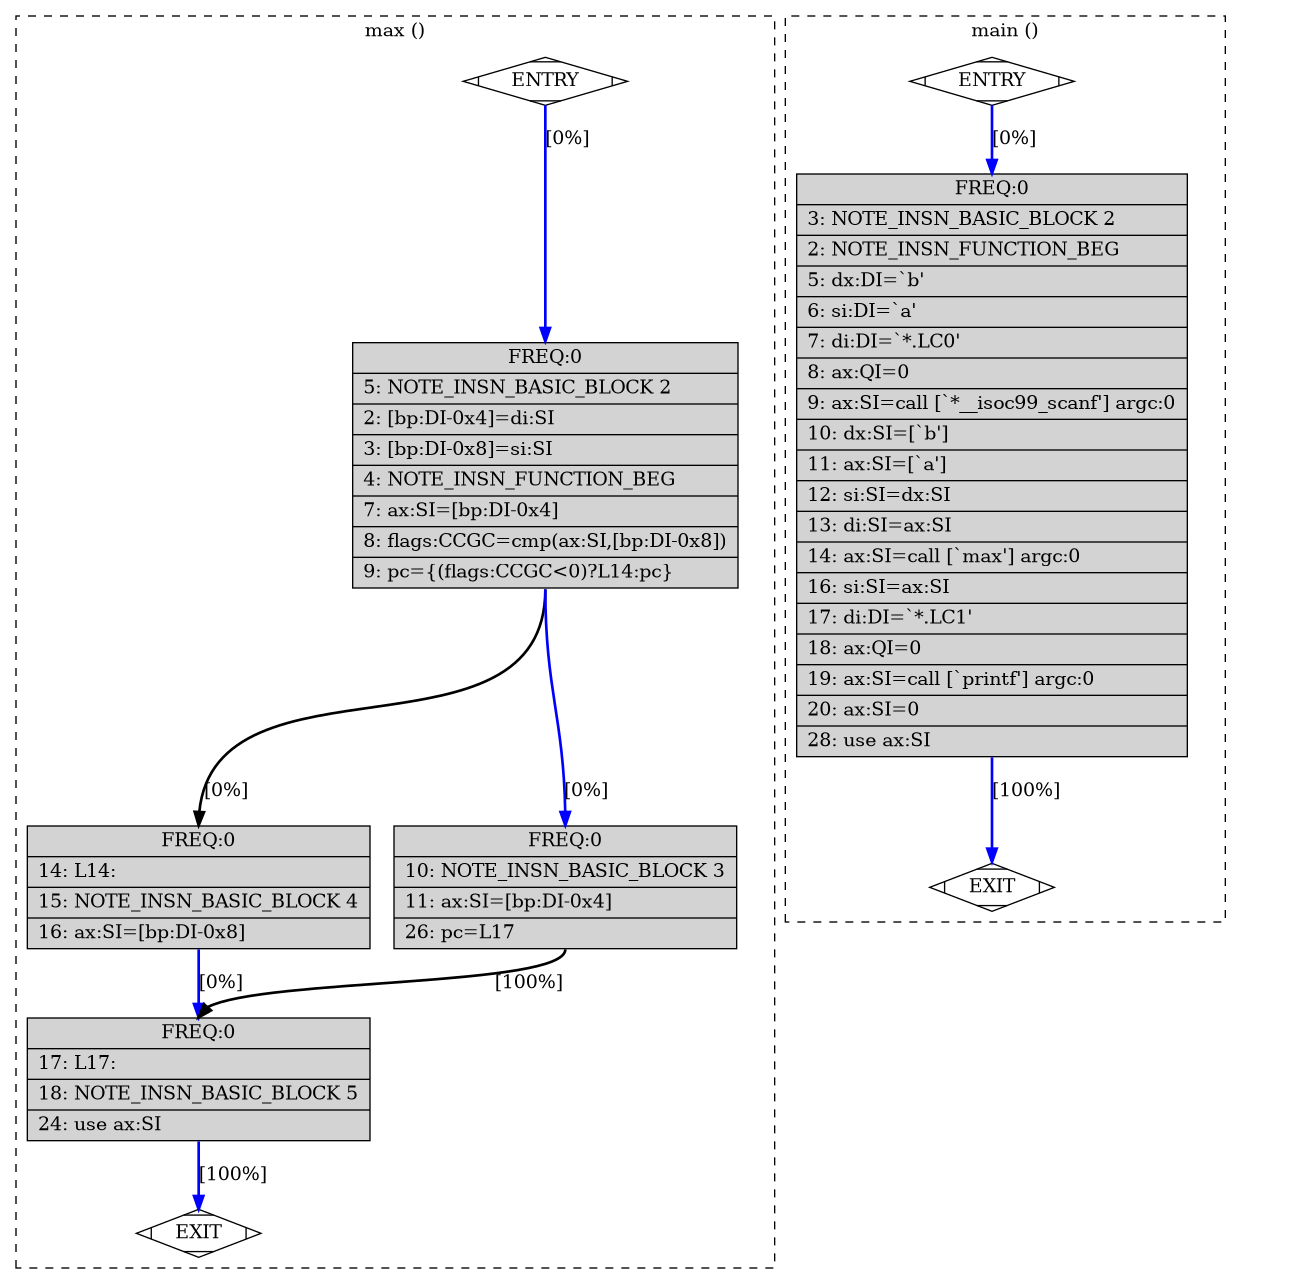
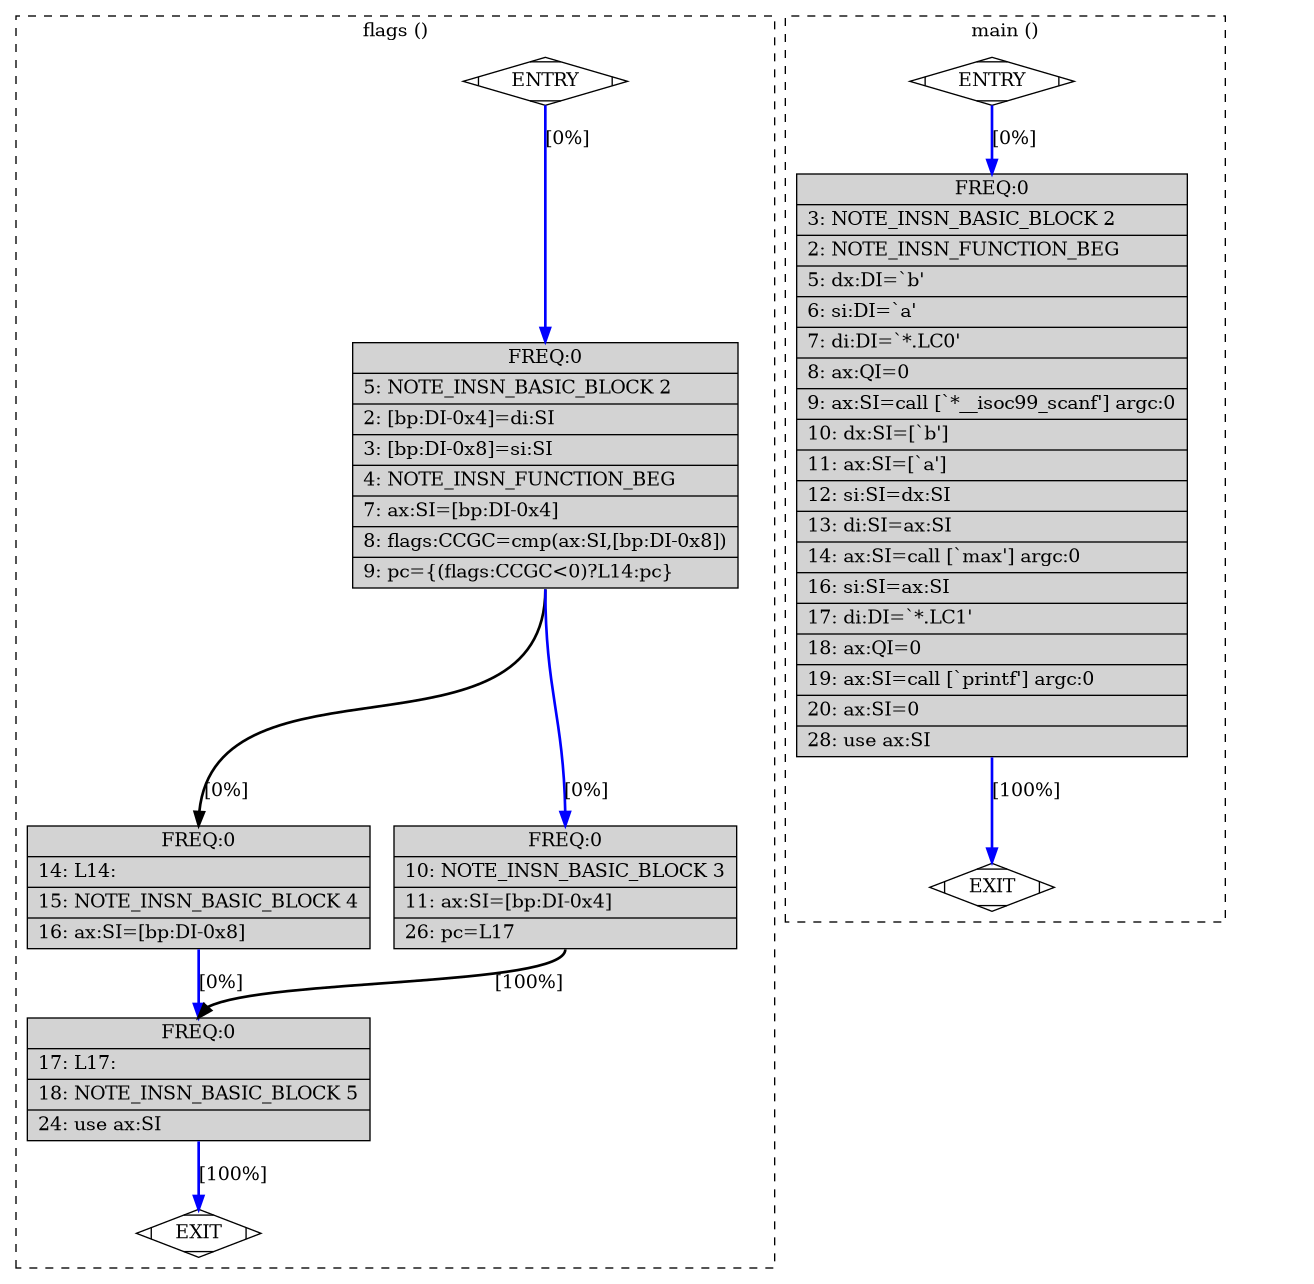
(395, 31) -> (395, 31)
